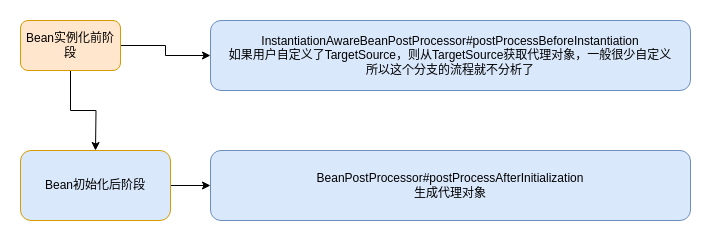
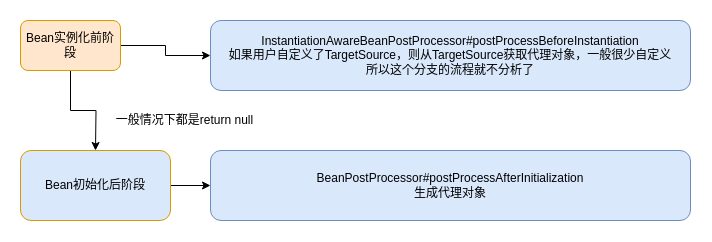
none -> (185, 121)
